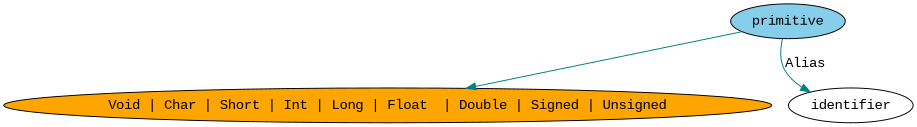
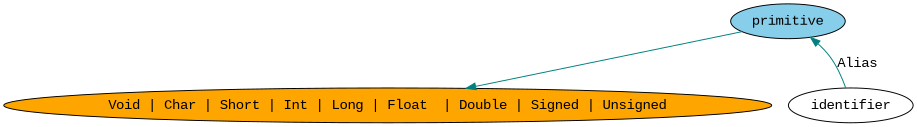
(783, 66) -> (835, 64)
